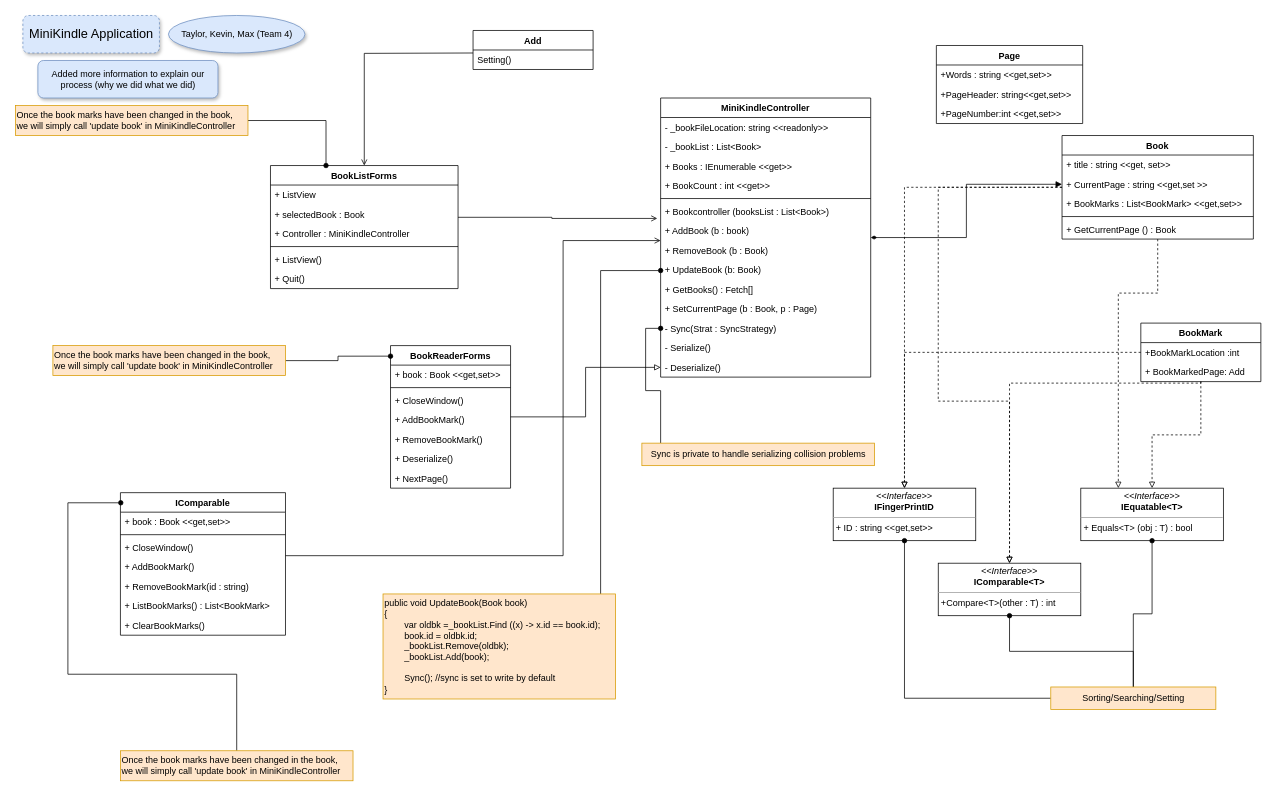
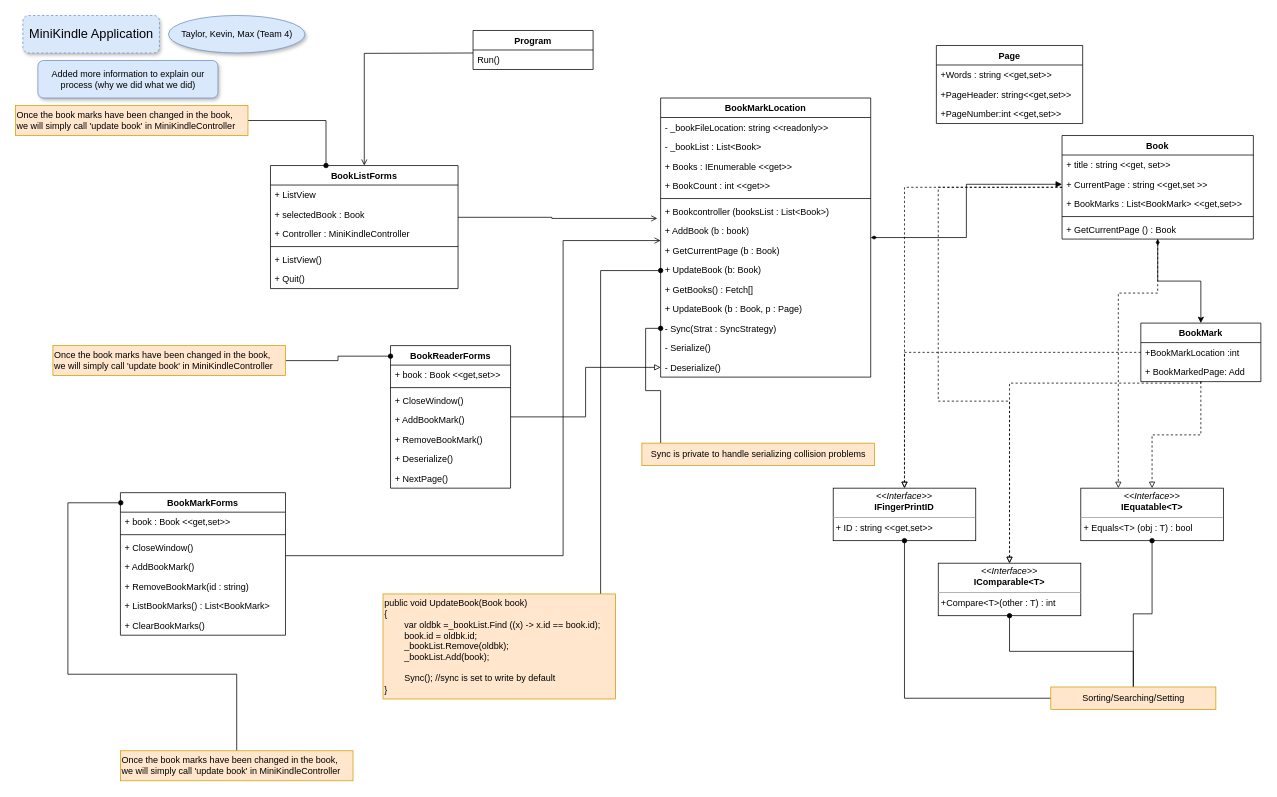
(533, 41) -> (533, 41)
(499, 60) -> (490, 60)
(765, 108) -> (765, 108)
(717, 251) -> (727, 251)
none -> (1200, 281)
(746, 309) -> (736, 309)
(203, 503) -> (203, 503)
